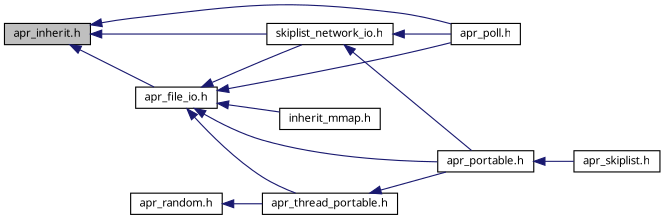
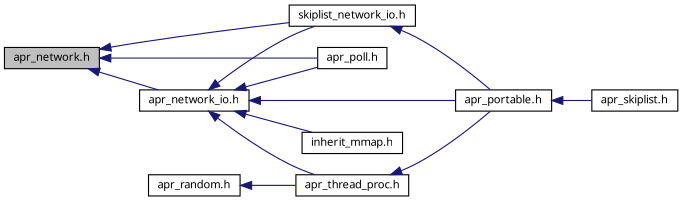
(47, 34) -> (52, 58)
(428, 34) -> none
(176, 98) -> (194, 100)
(330, 204) -> (352, 185)
